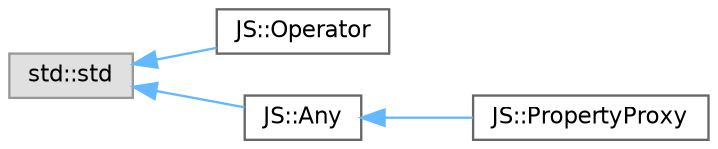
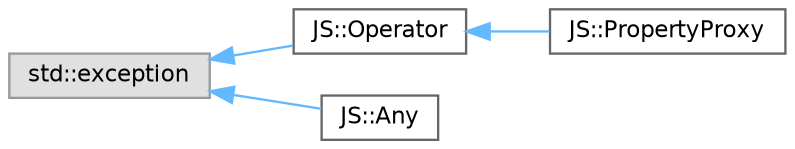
(71, 76) -> (110, 76)
(429, 118) -> (520, 31)
